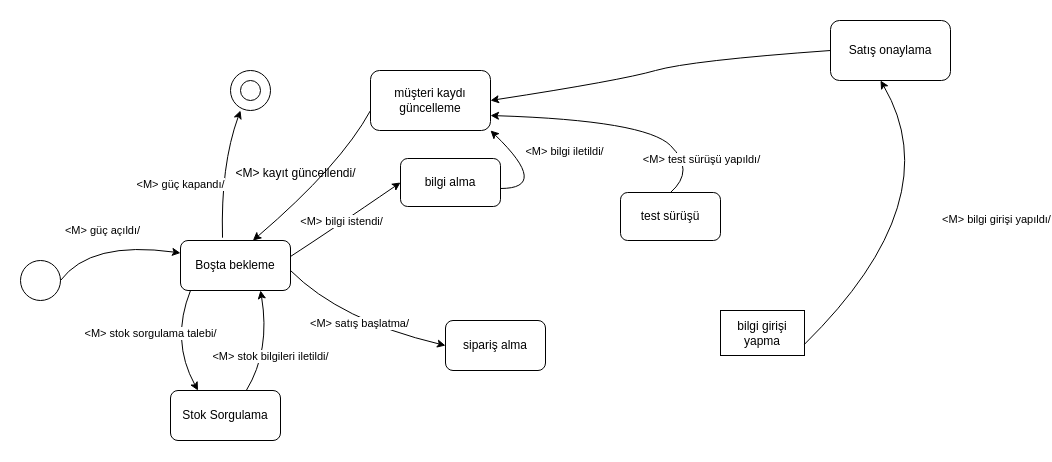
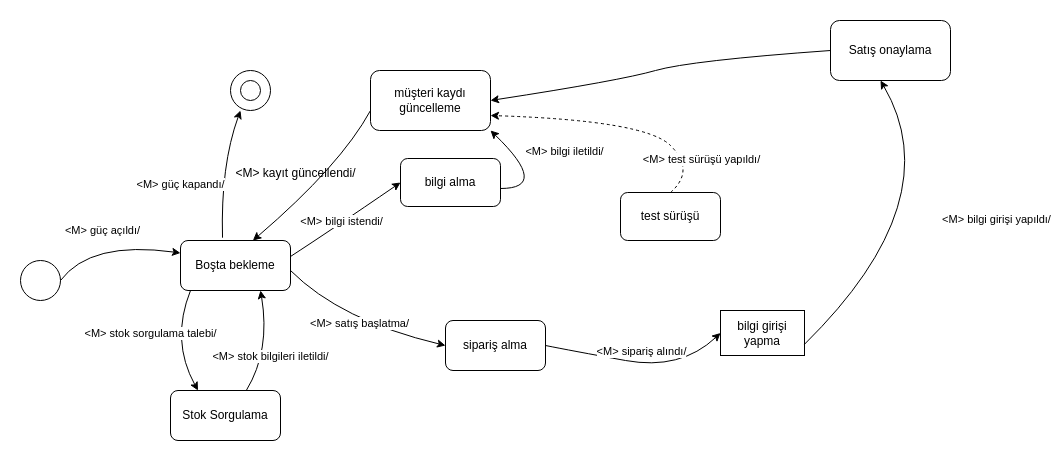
(590, 122) -> (590, 122)
none -> (634, 362)
